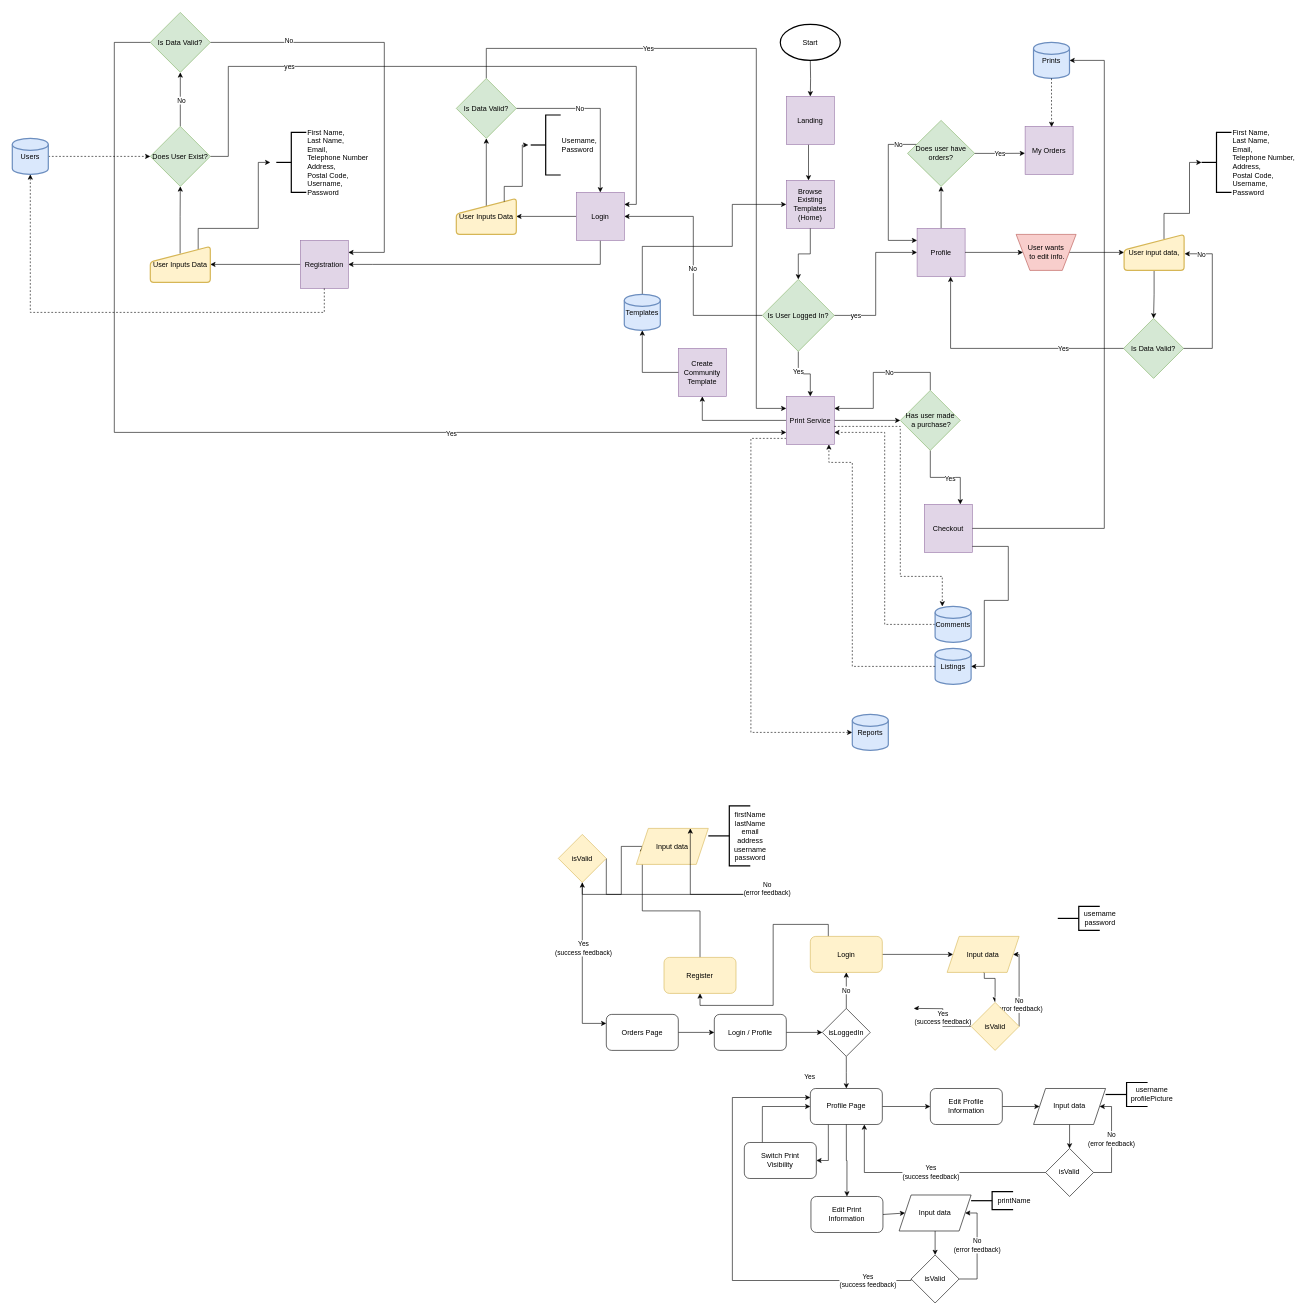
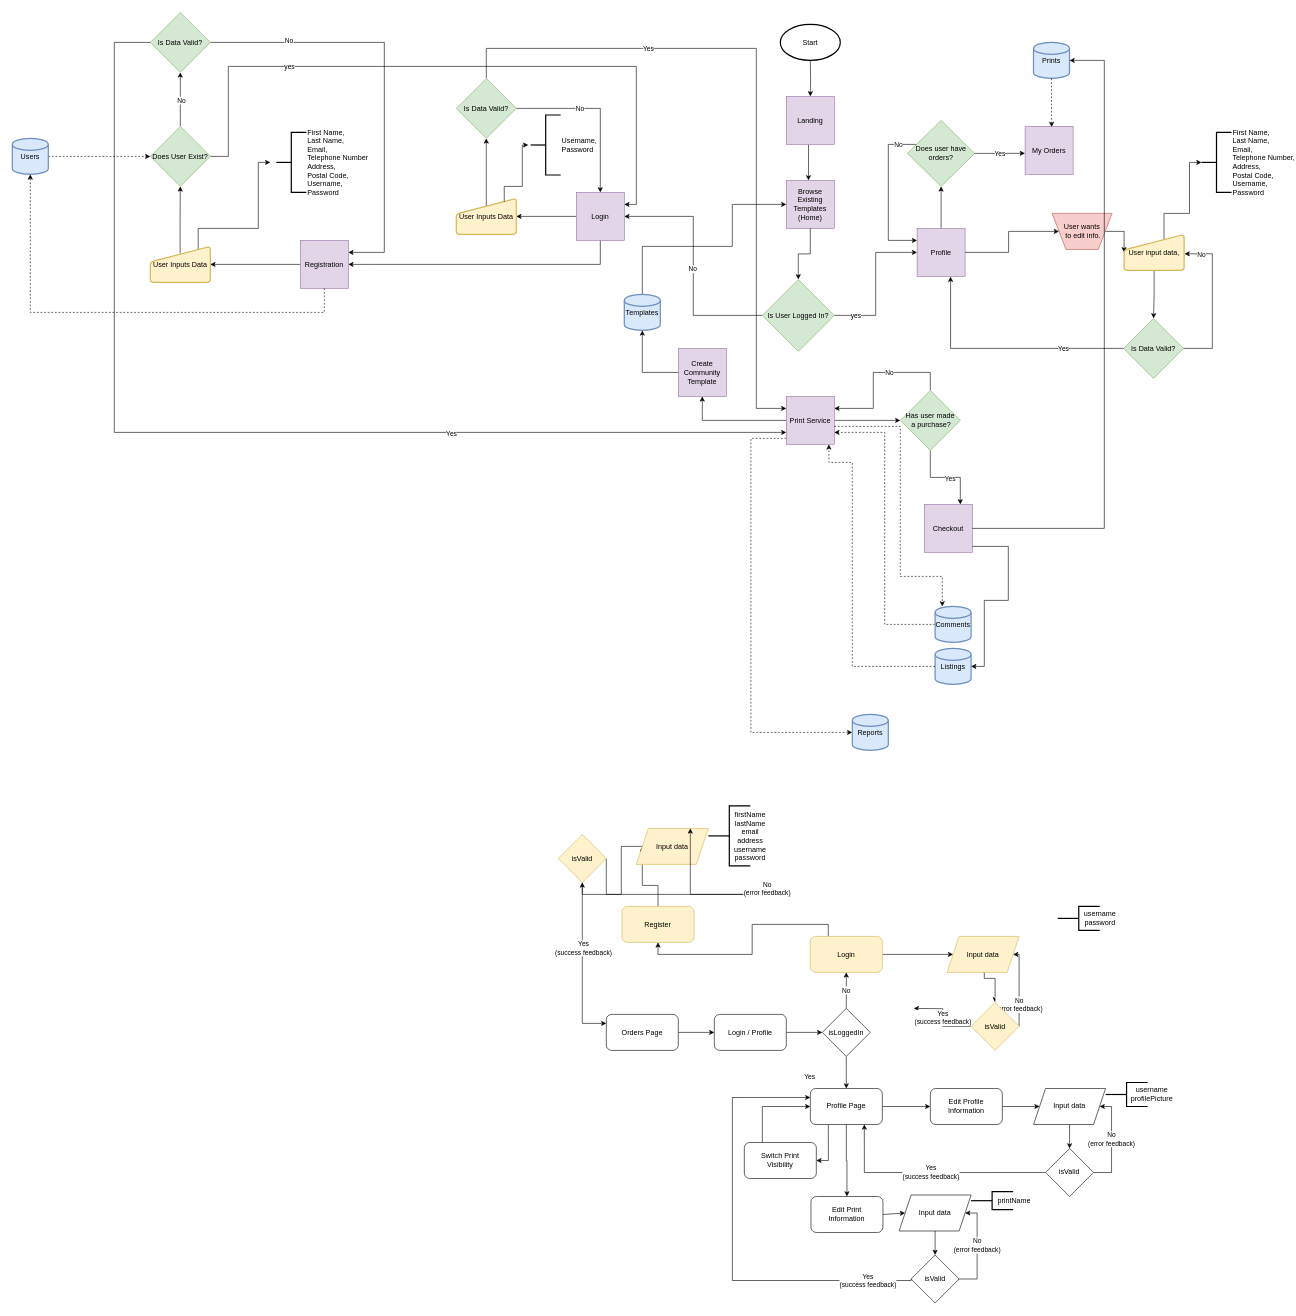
(1046, 252) -> (1082, 231)
(801, 374) -> none
(700, 975) -> (658, 924)
